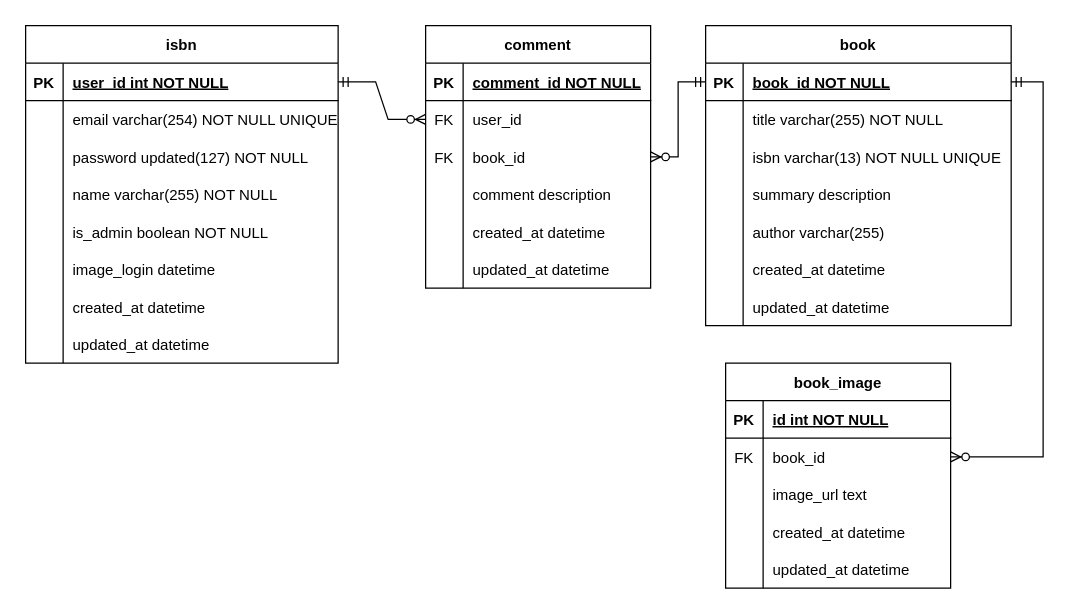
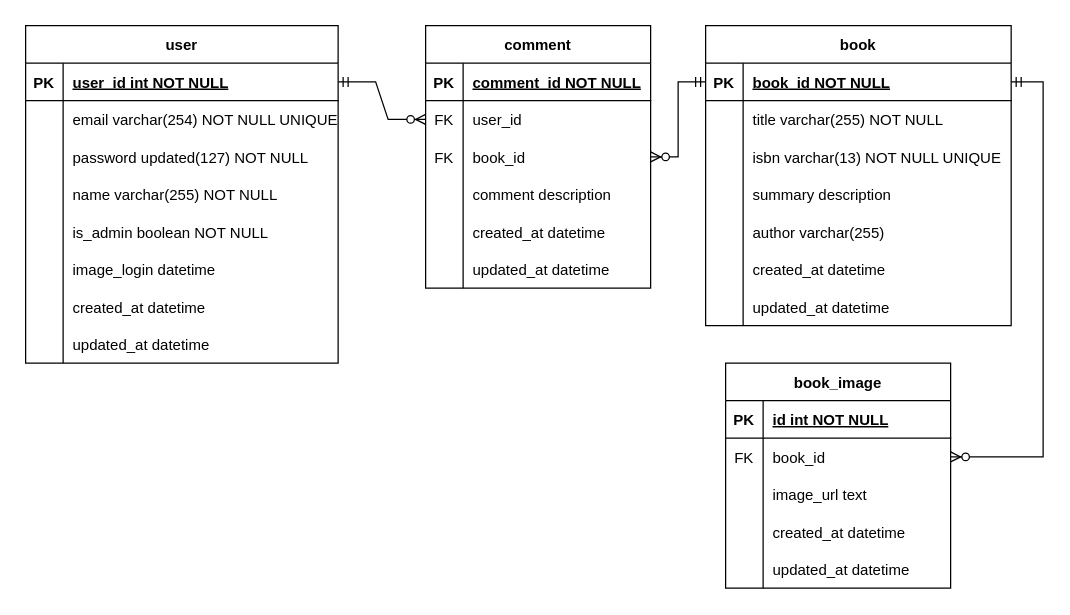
(181, 45) -> (181, 45)
